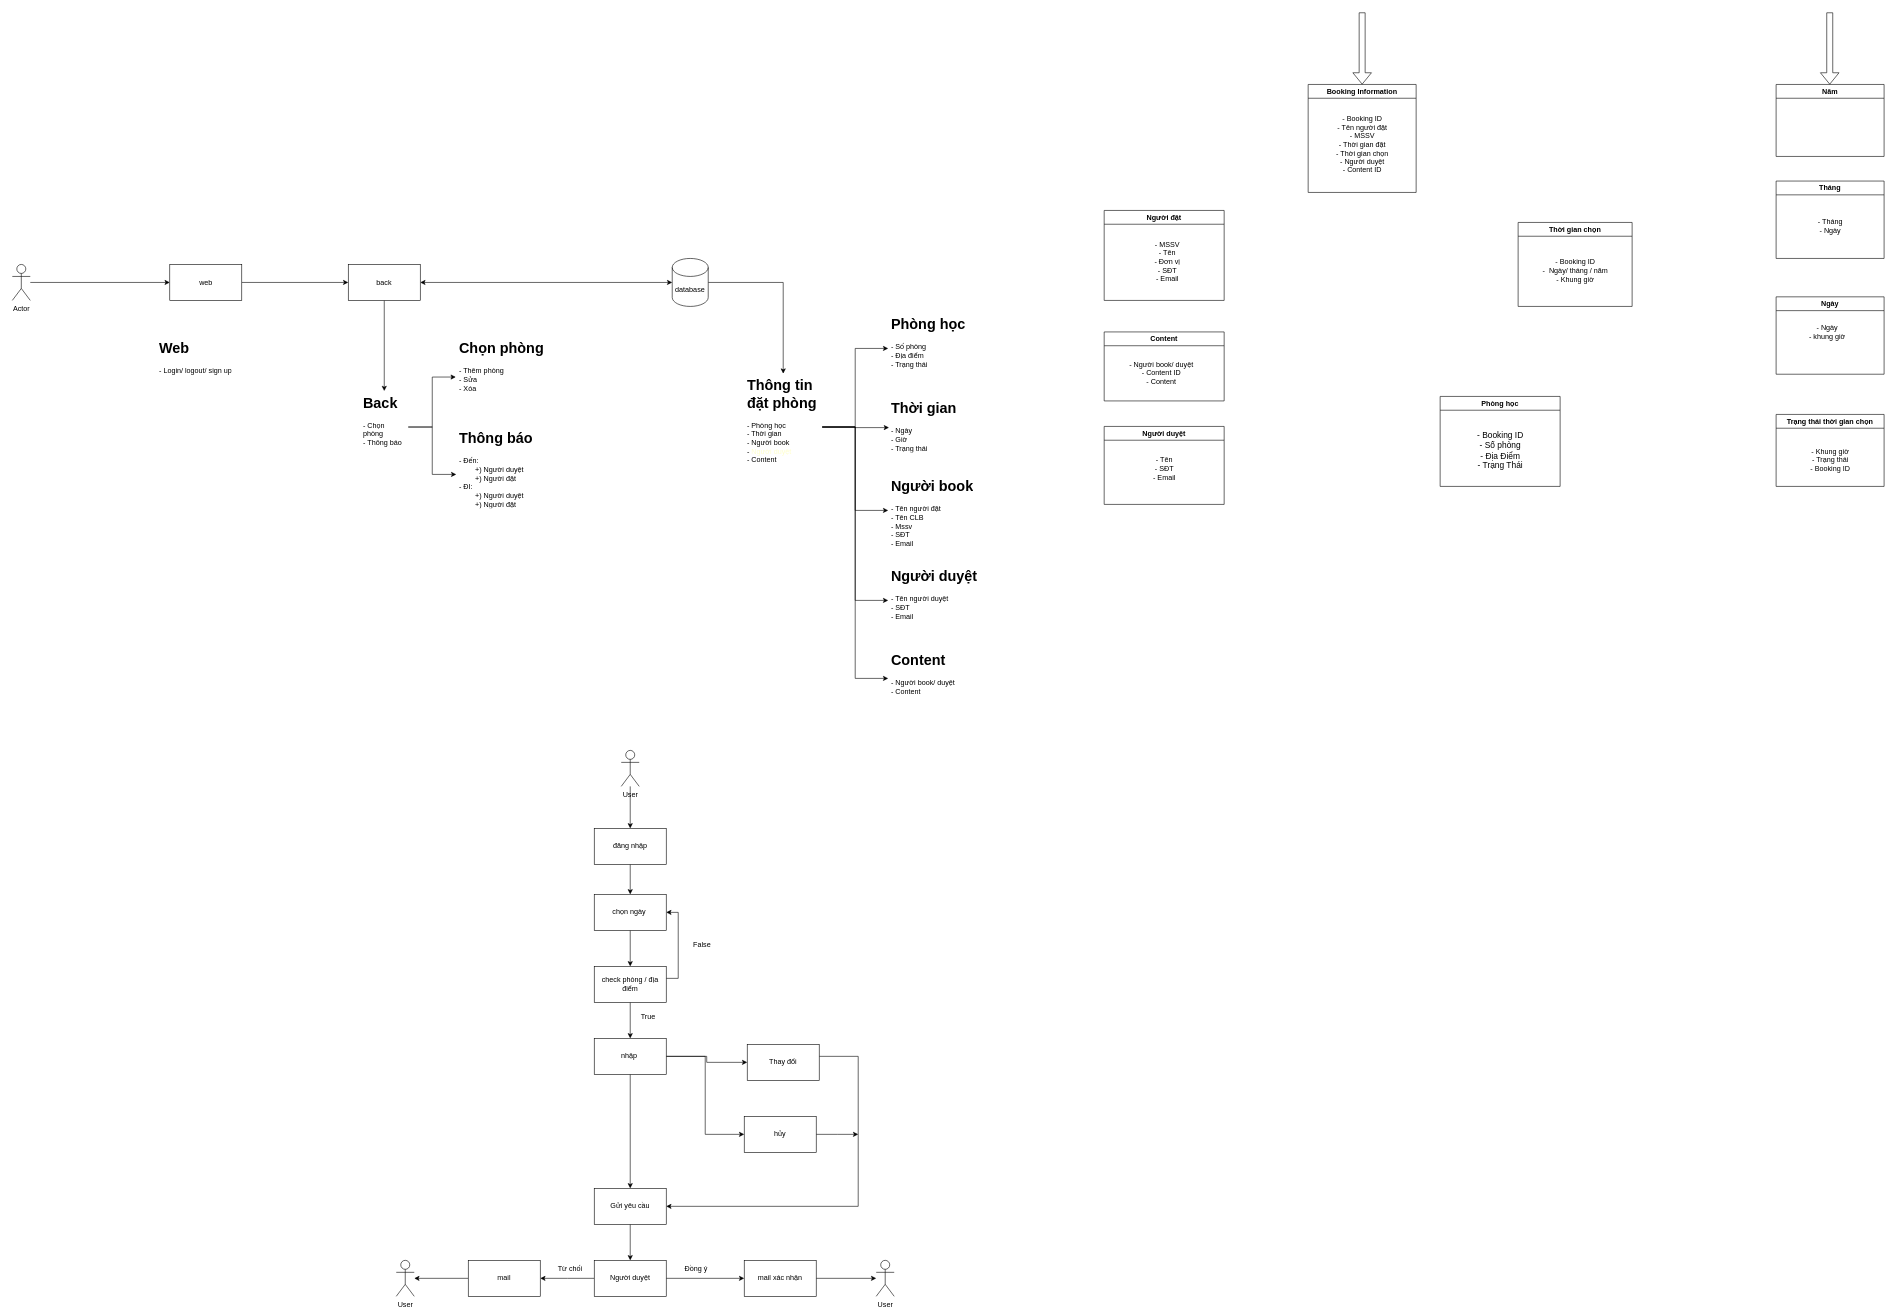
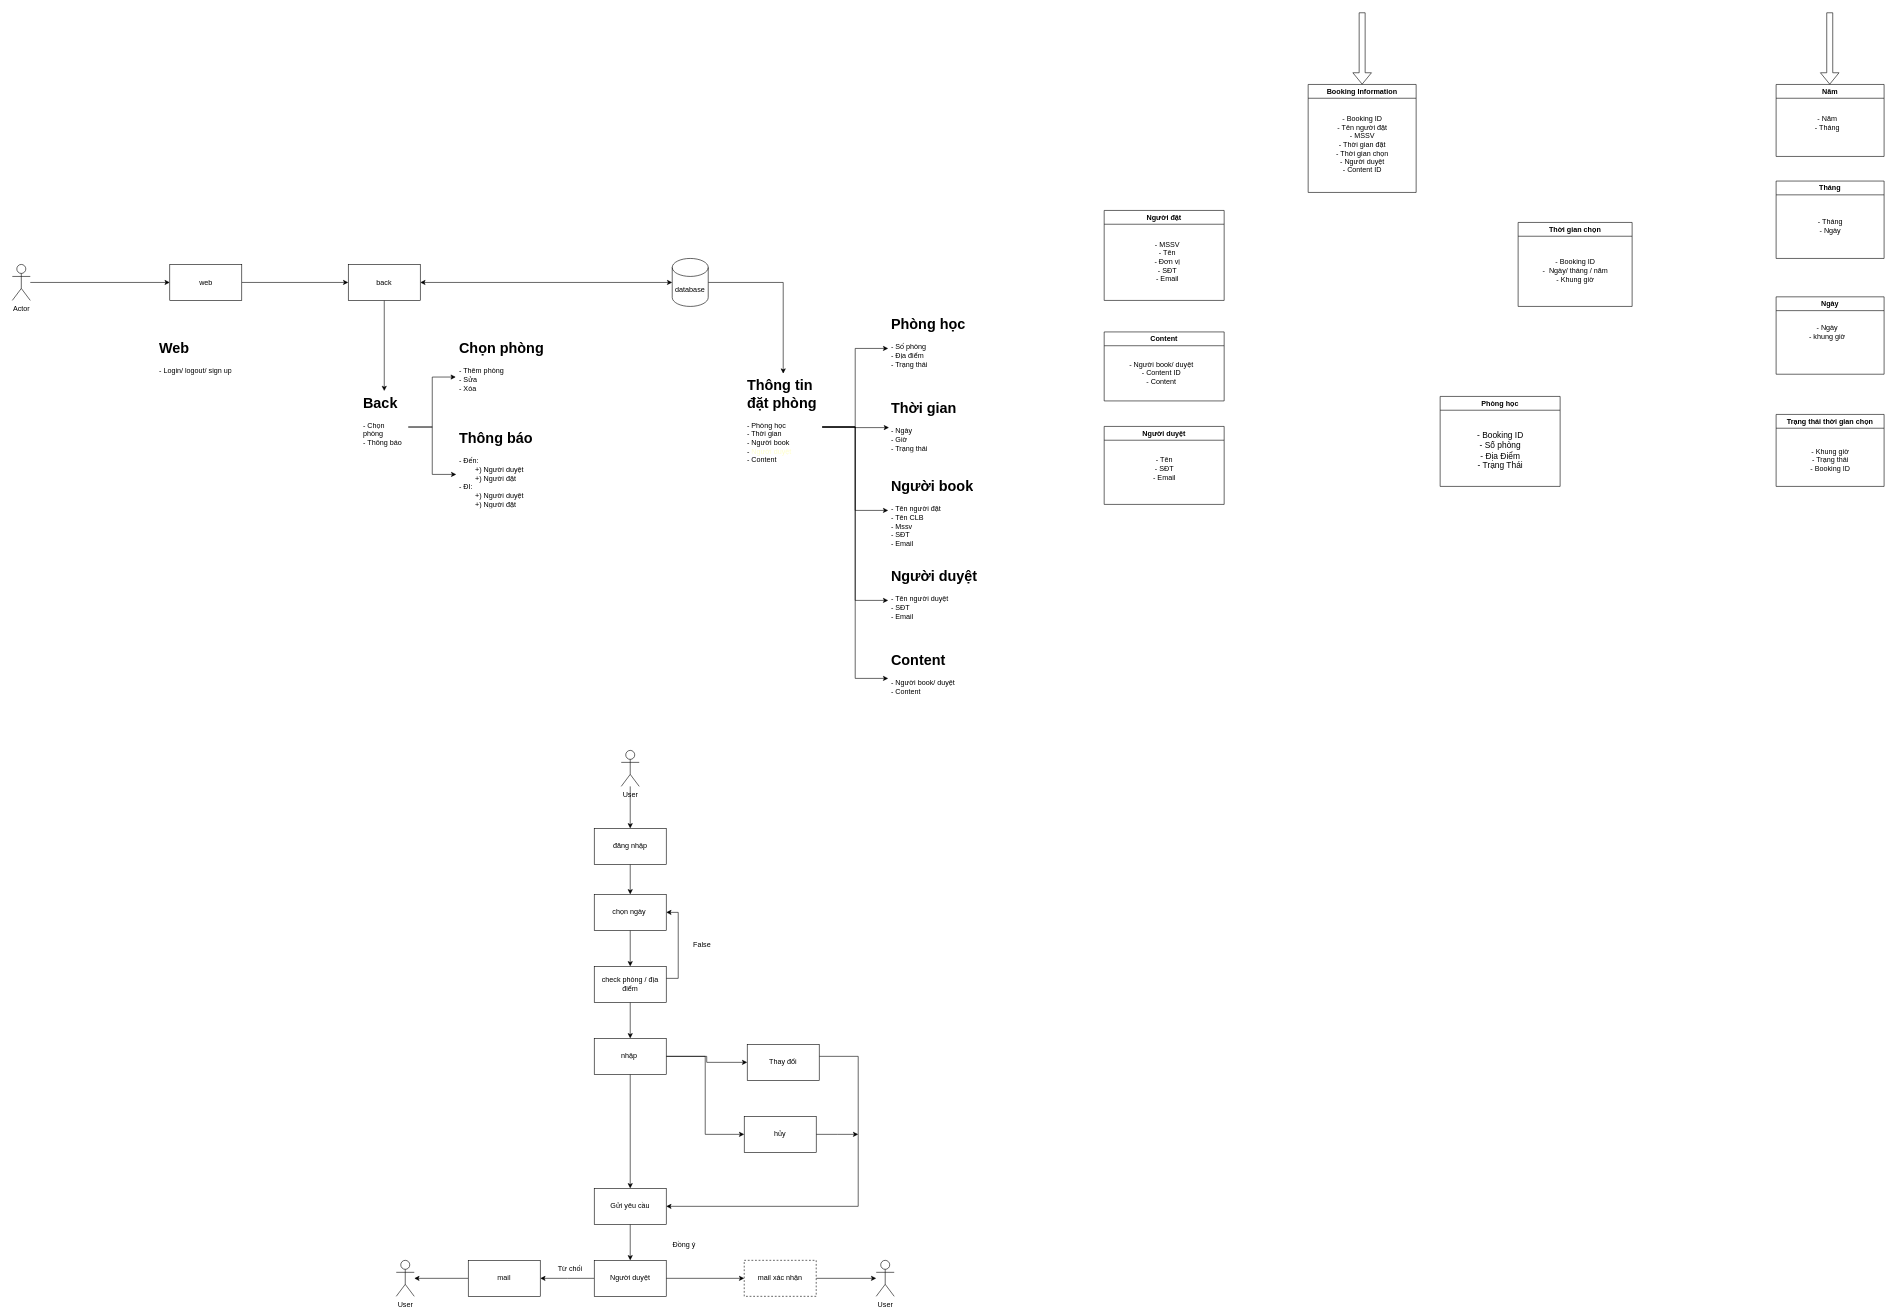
none -> (1827, 123)
(648, 1017) -> none
(696, 1269) -> (684, 1245)
(780, 1278) -> (780, 1278)
